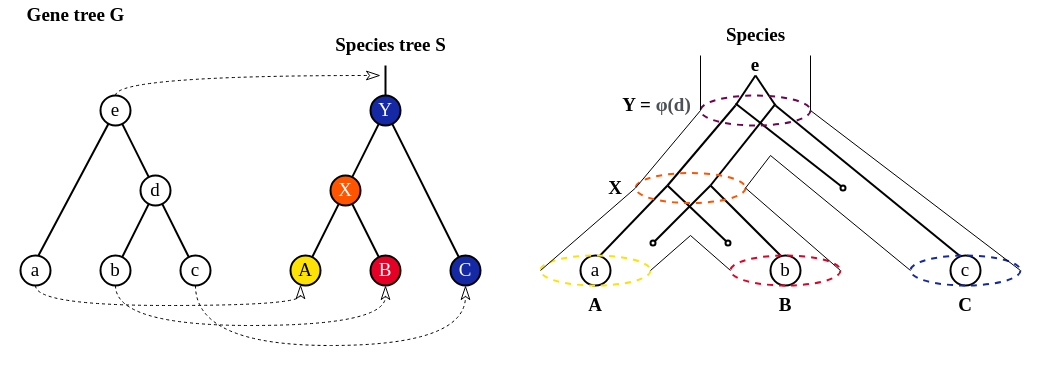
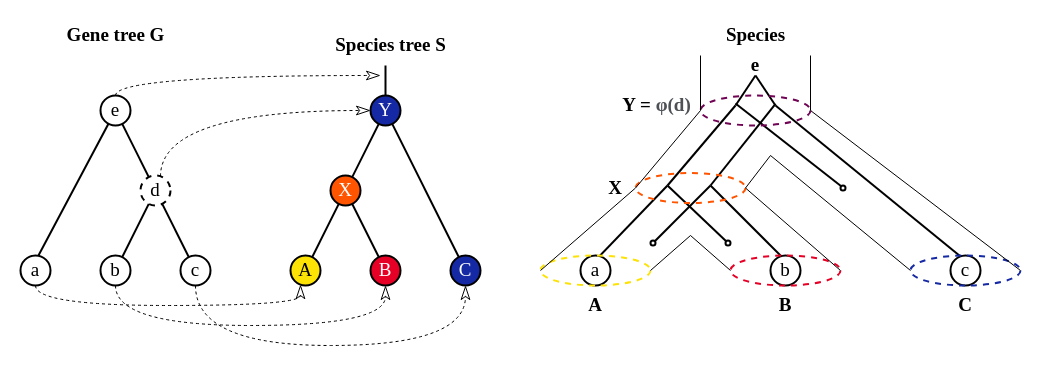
(76, 16) -> (116, 36)
none -> (247, 118)
(156, 191) -> (156, 191)
